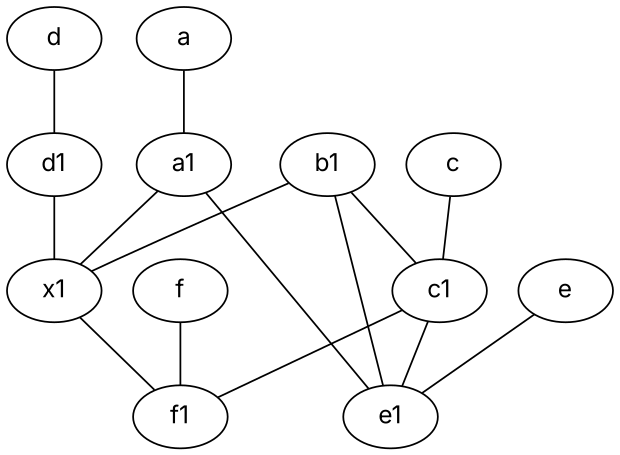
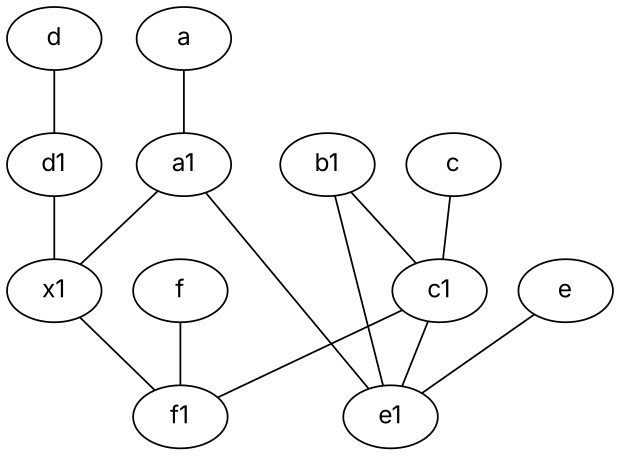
(190, 227) -> none
